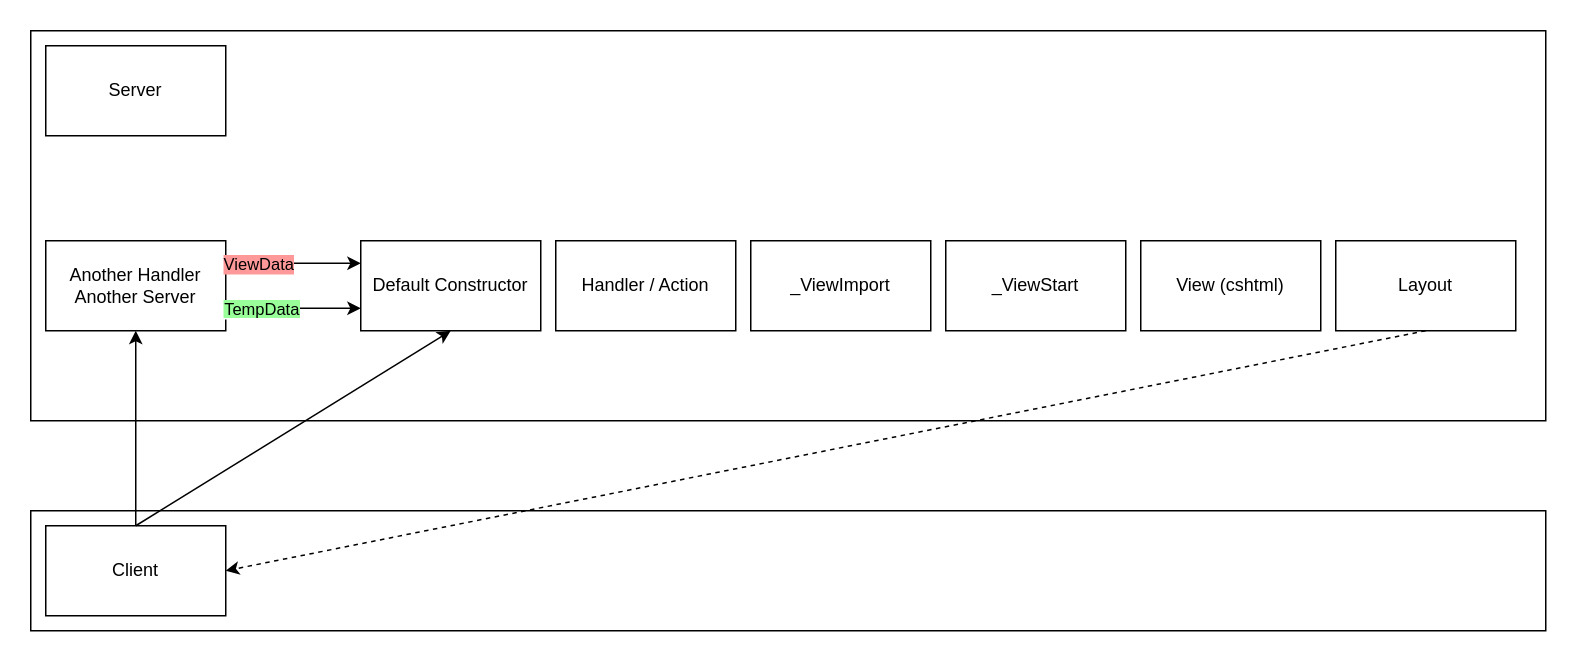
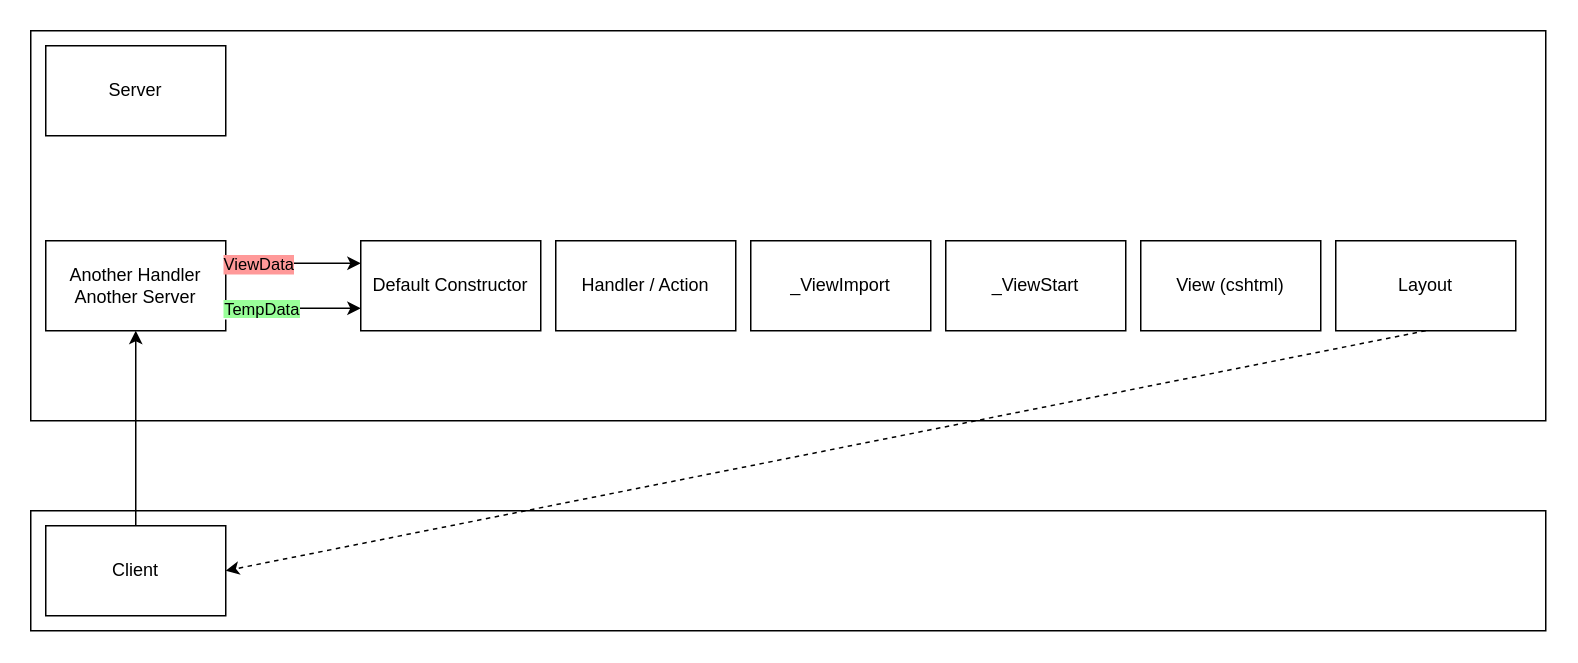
(289, 431) -> none
